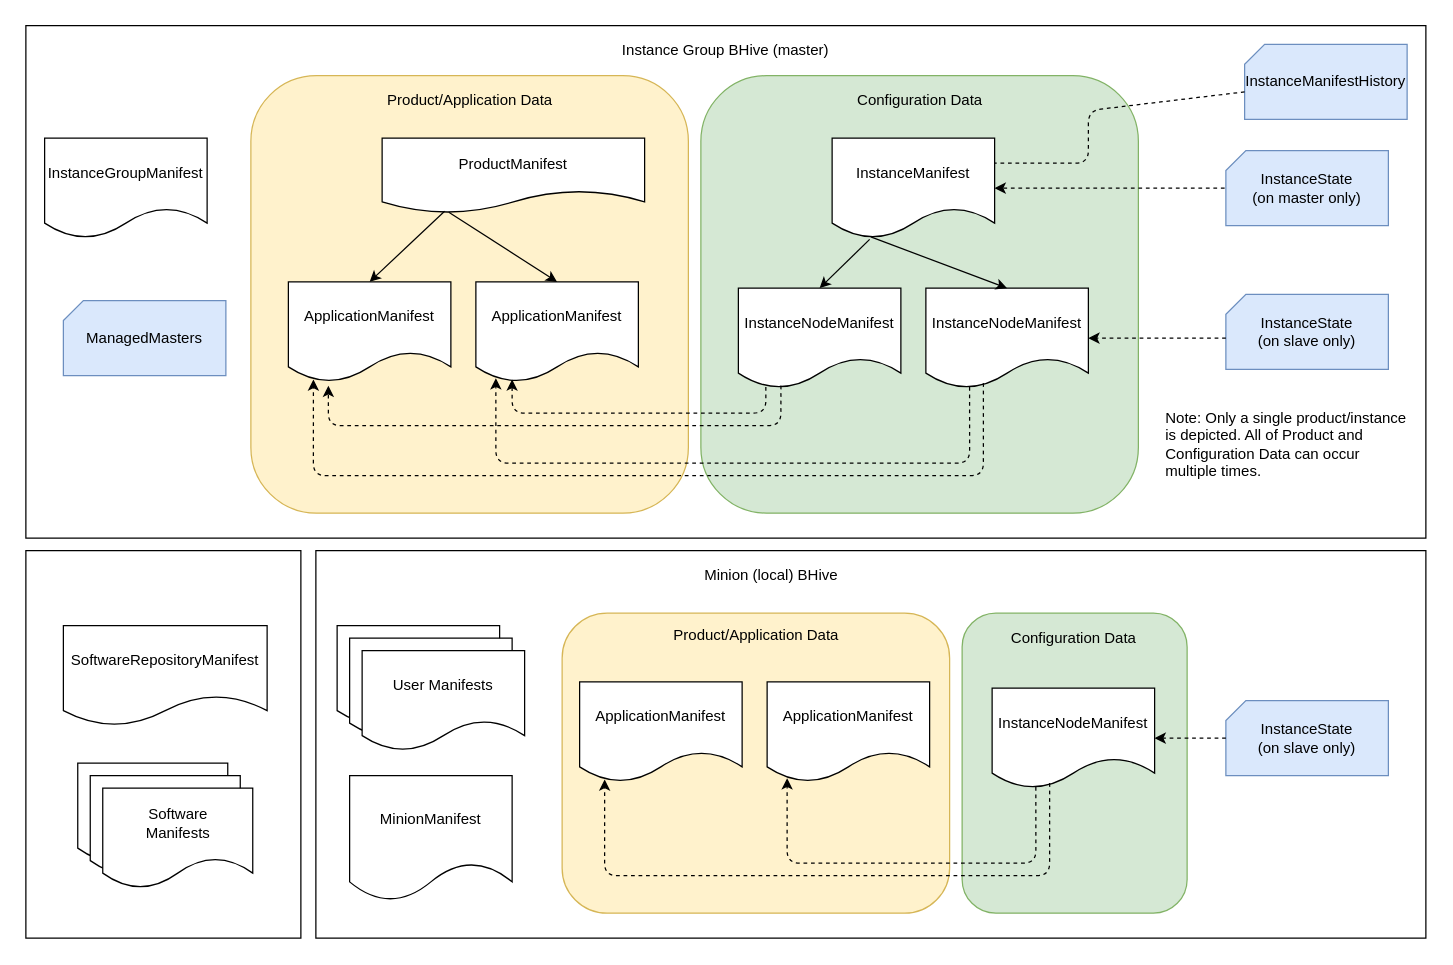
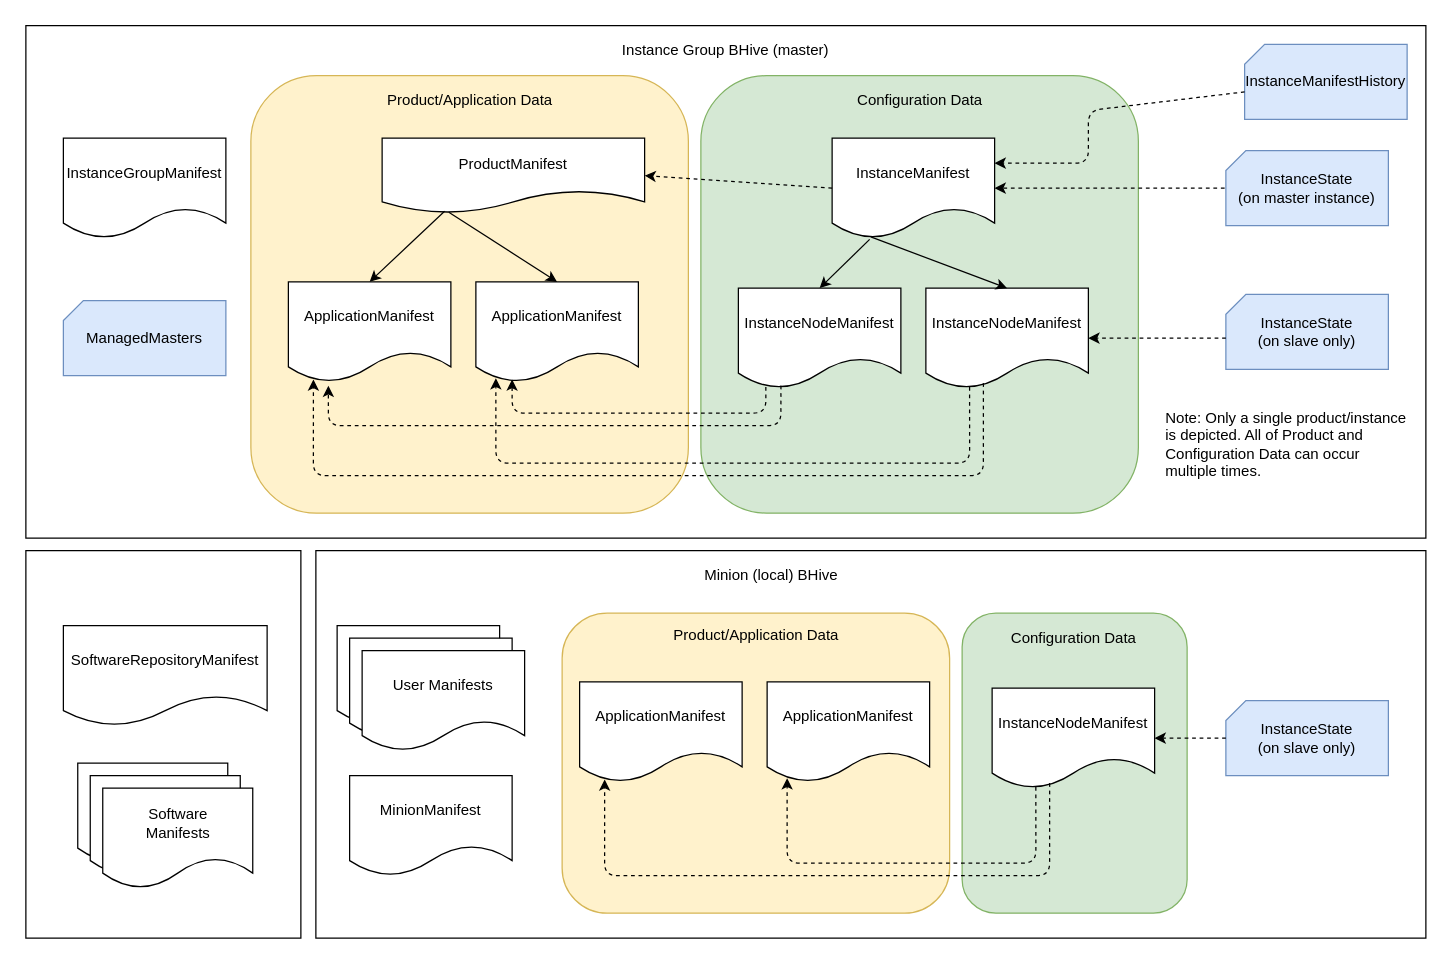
(1000, 163) -> (1004, 163)
none -> (743, 182)
(126, 188) -> (144, 188)
(1307, 188) -> (1307, 188)
(431, 838) -> (431, 826)
